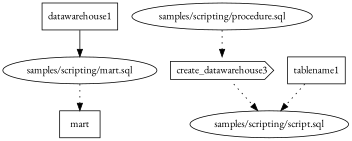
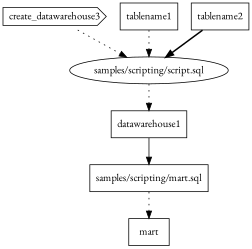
none -> (220, 16)
(222, 16) -> none
(80, 70) -> (149, 178)
none -> (149, 94)
